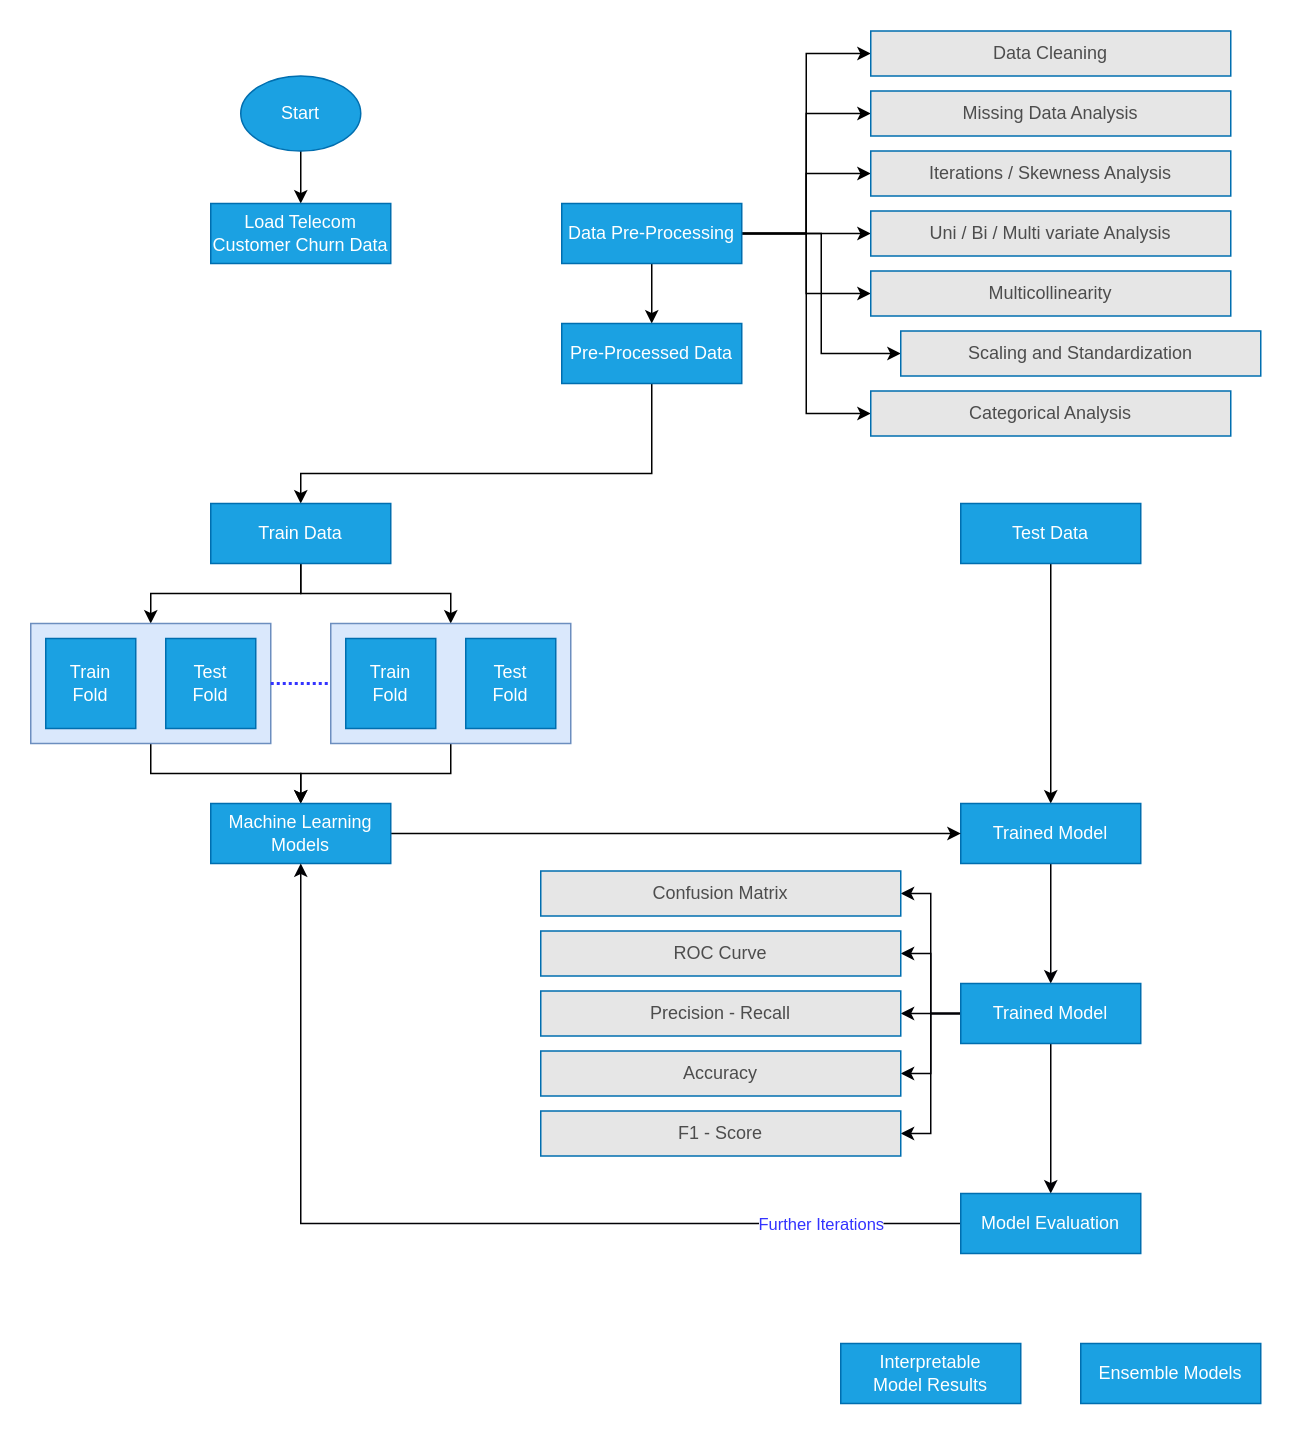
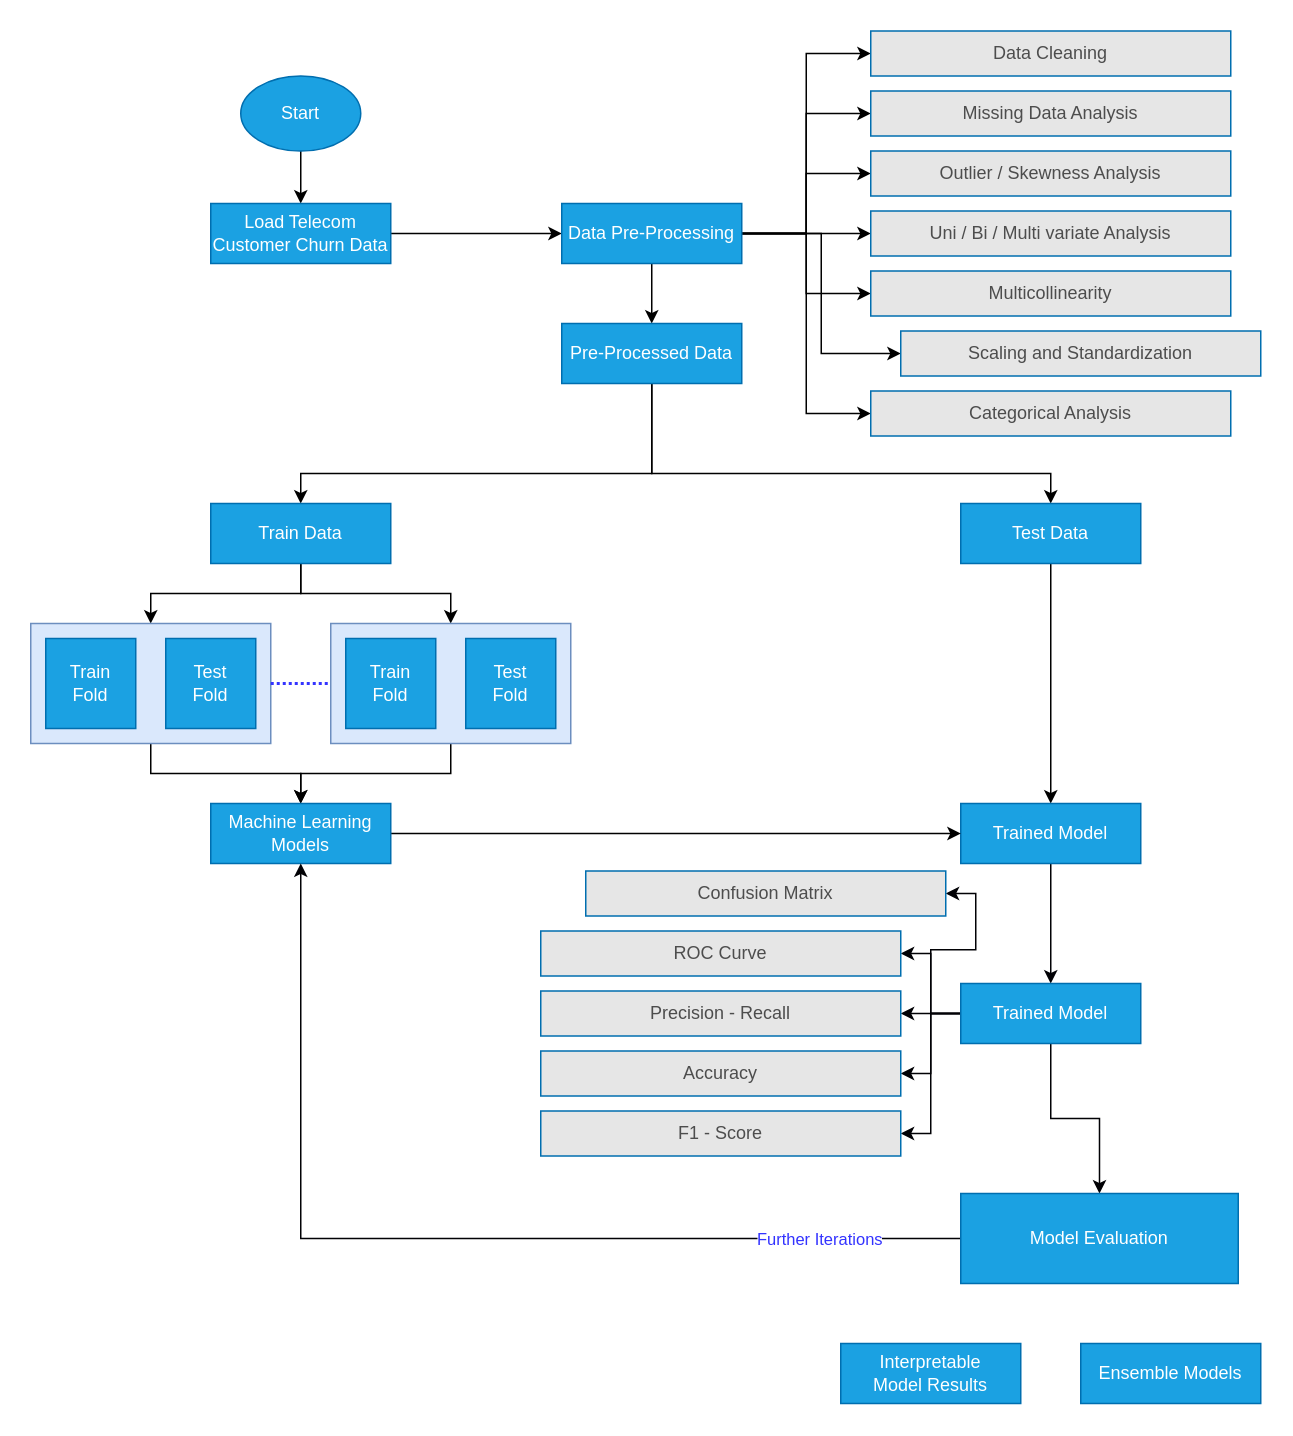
(1051, 173) -> (1051, 173)
none -> (471, 233)
none -> (862, 473)
(721, 893) -> (766, 893)
(1051, 1223) -> (1100, 1238)
